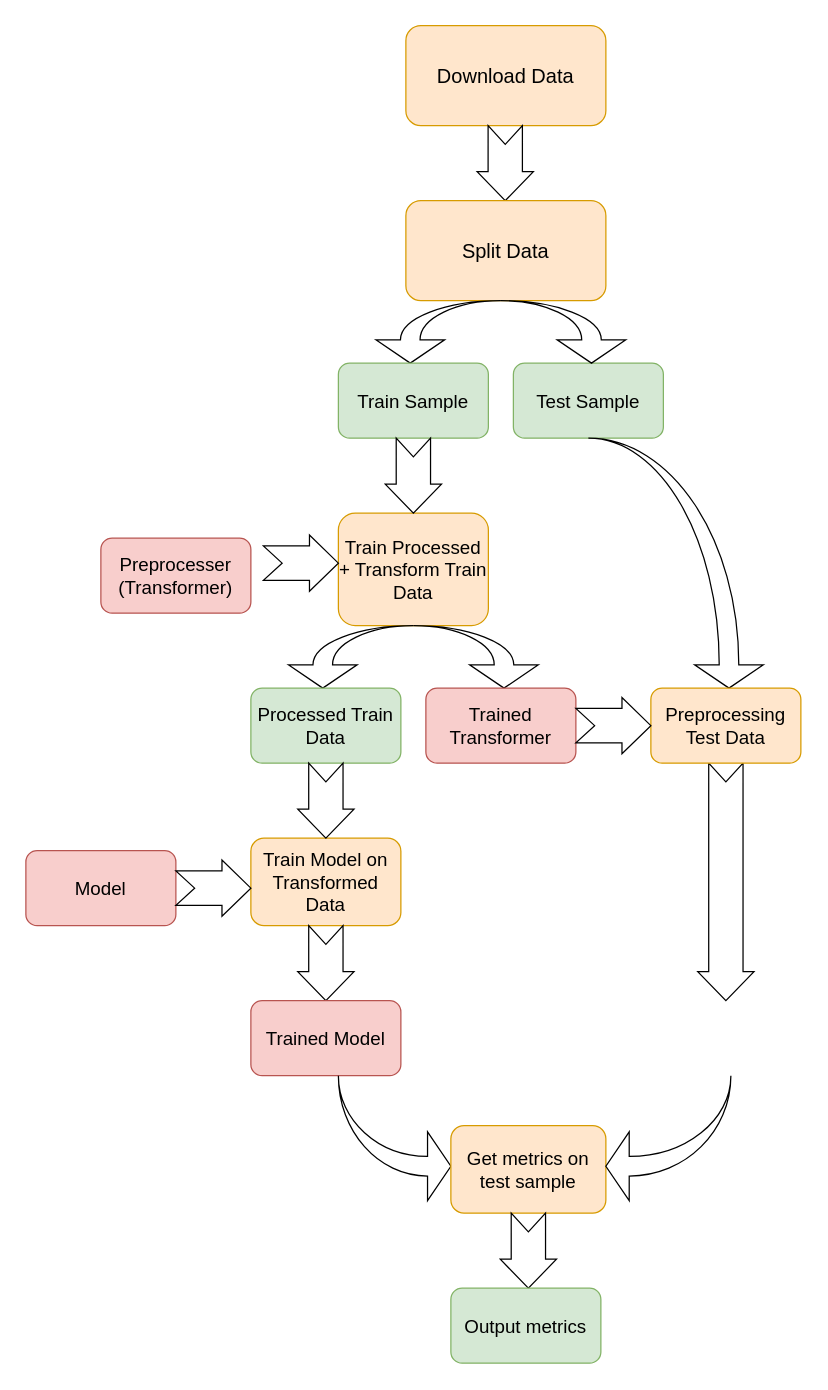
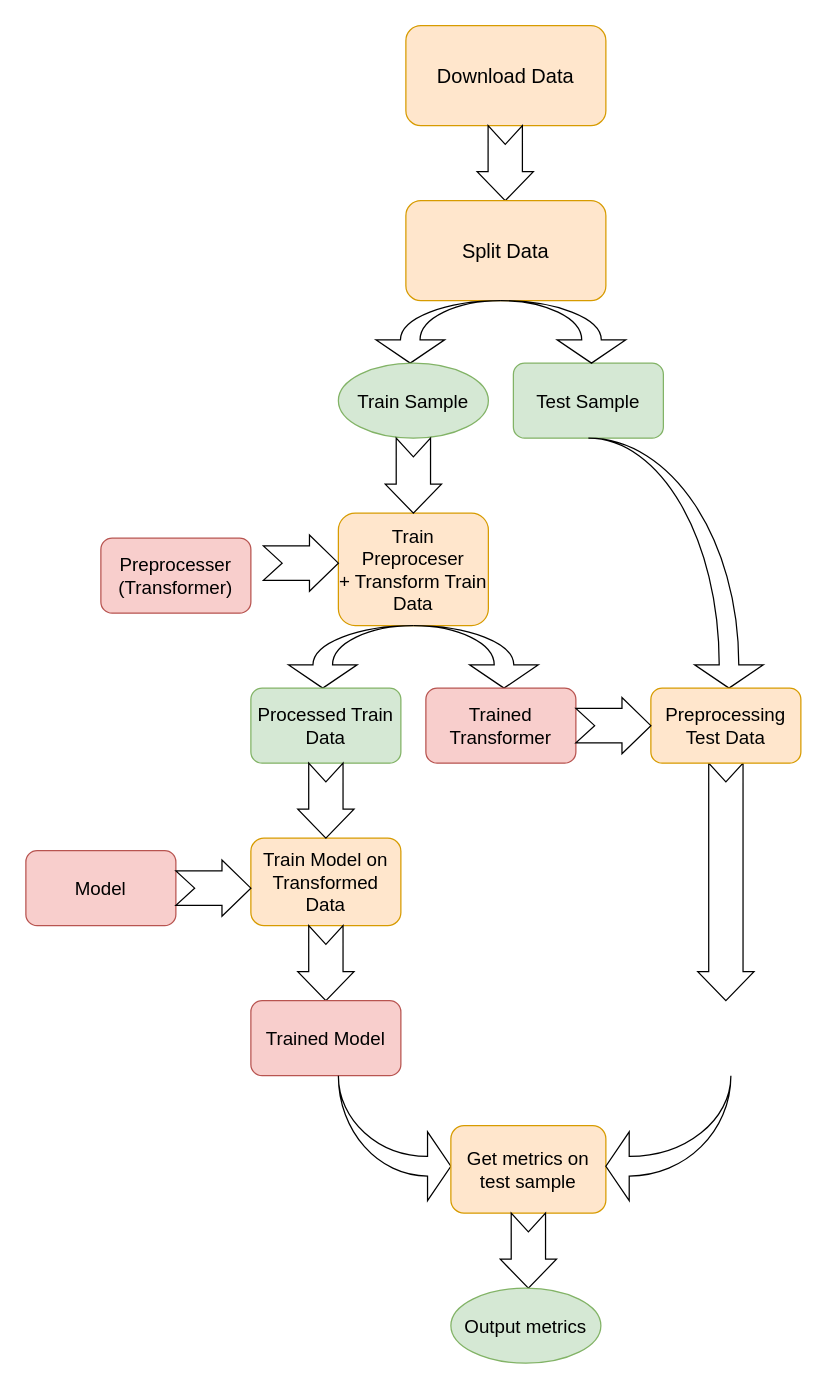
(413, 401) -> (413, 401)
(413, 569) -> (413, 569)
(526, 1326) -> (526, 1326)
